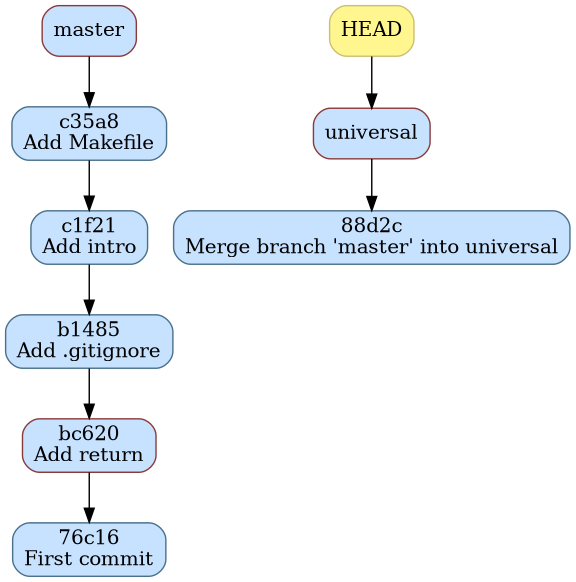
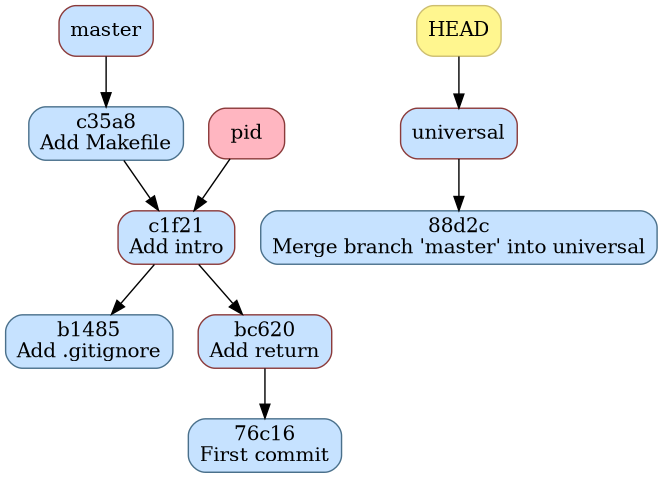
none -> (247, 134)
(89, 238) -> (176, 238)
(89, 386) -> (216, 284)
